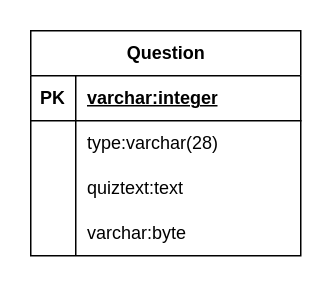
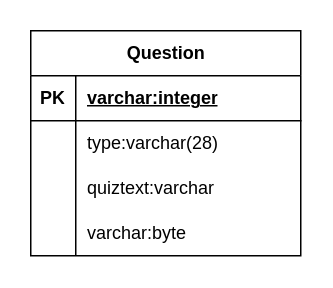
(149, 188) -> (164, 188)
